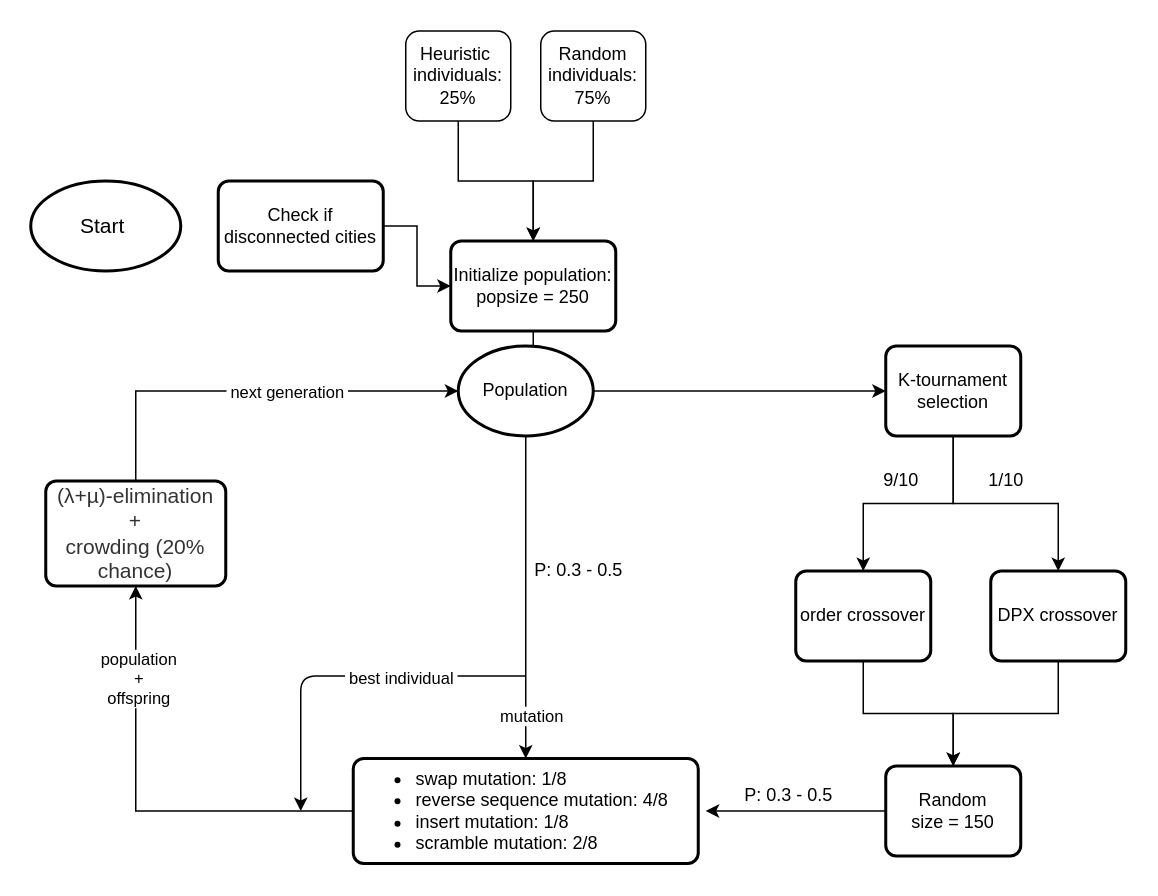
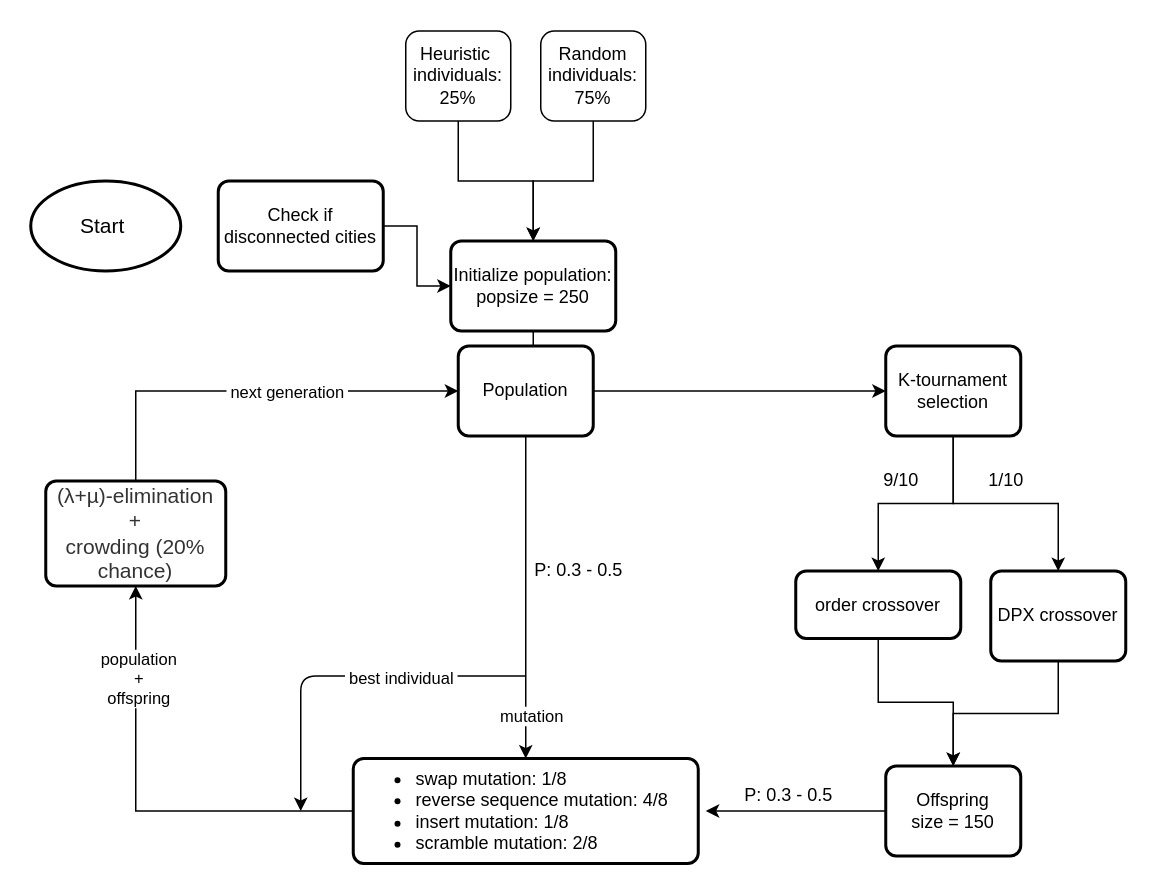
(526, 391) -> (526, 391)
(863, 616) -> (878, 605)
(953, 811) -> (953, 811)
